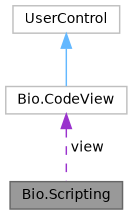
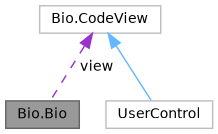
(66, 67) -> (134, 73)
(66, 195) -> (43, 115)
